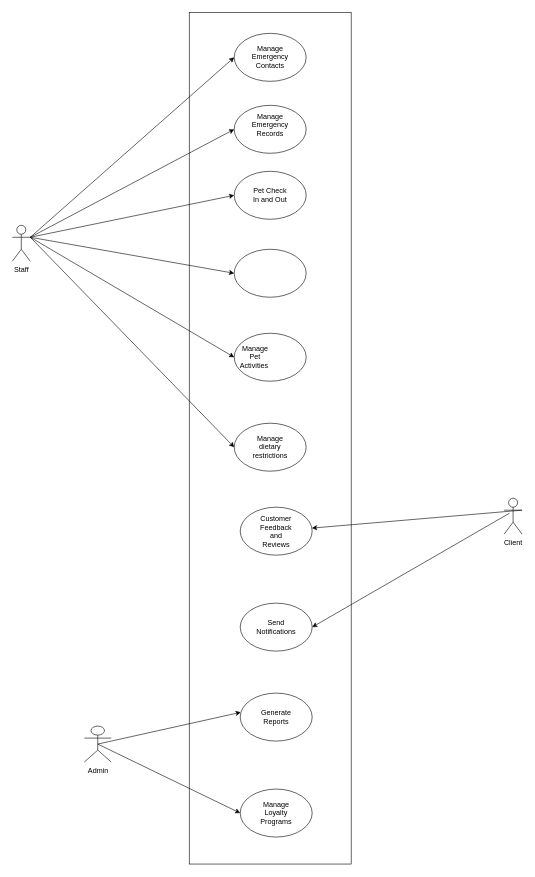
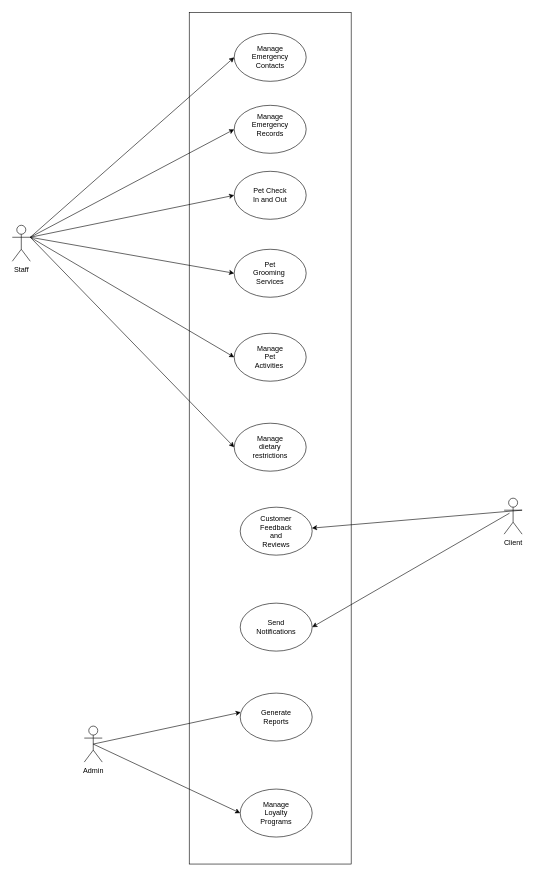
none -> (270, 273)
(255, 357) -> (270, 357)
(98, 744) -> (93, 744)
